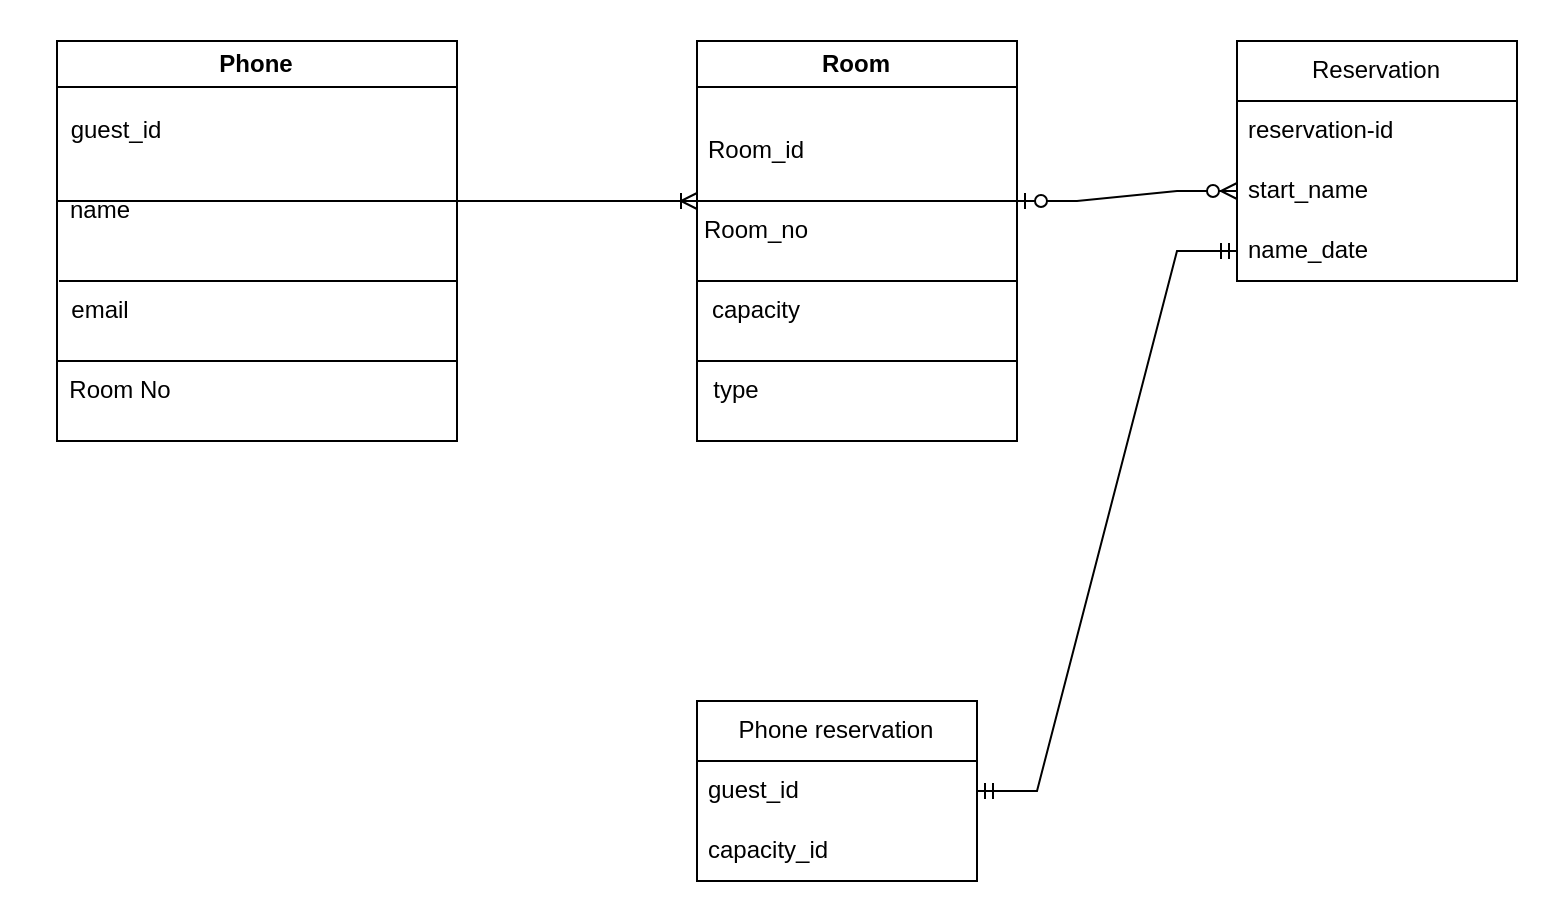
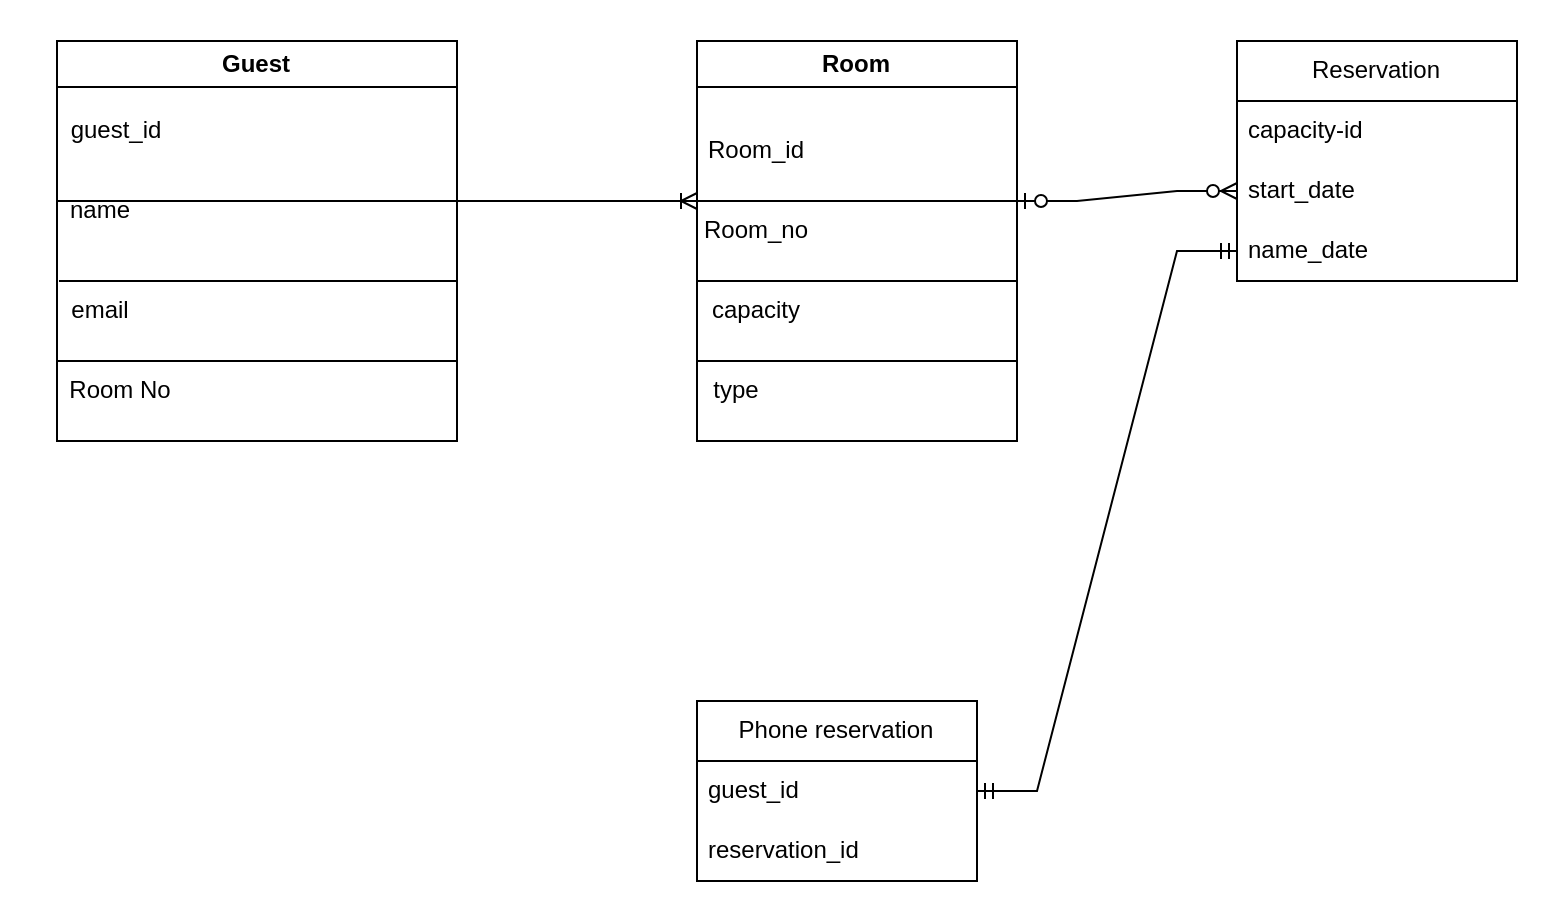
(257, 65) -> (257, 65)
(1337, 131) -> (1317, 131)
(1316, 191) -> (1316, 191)
(777, 851) -> (797, 851)
